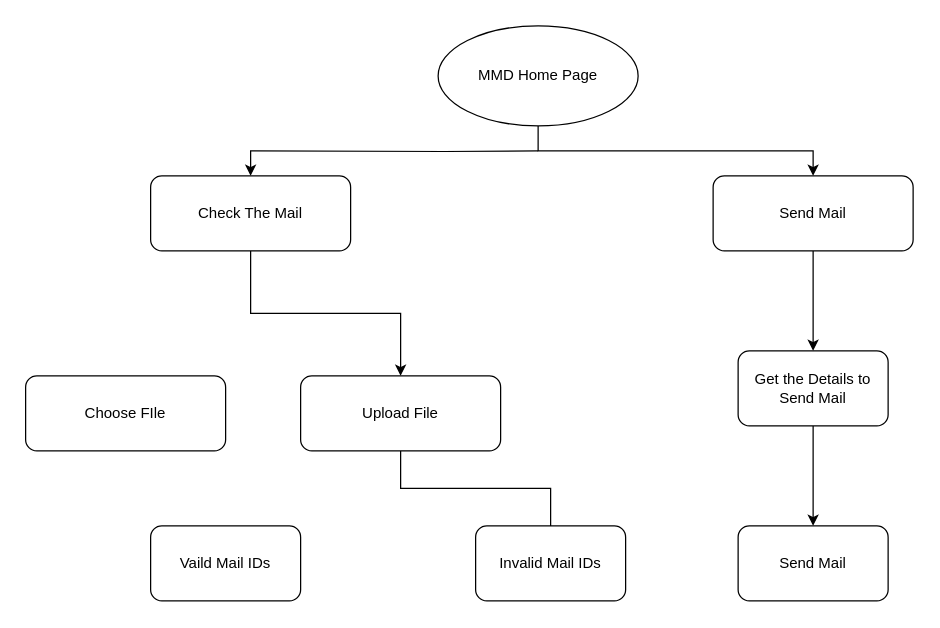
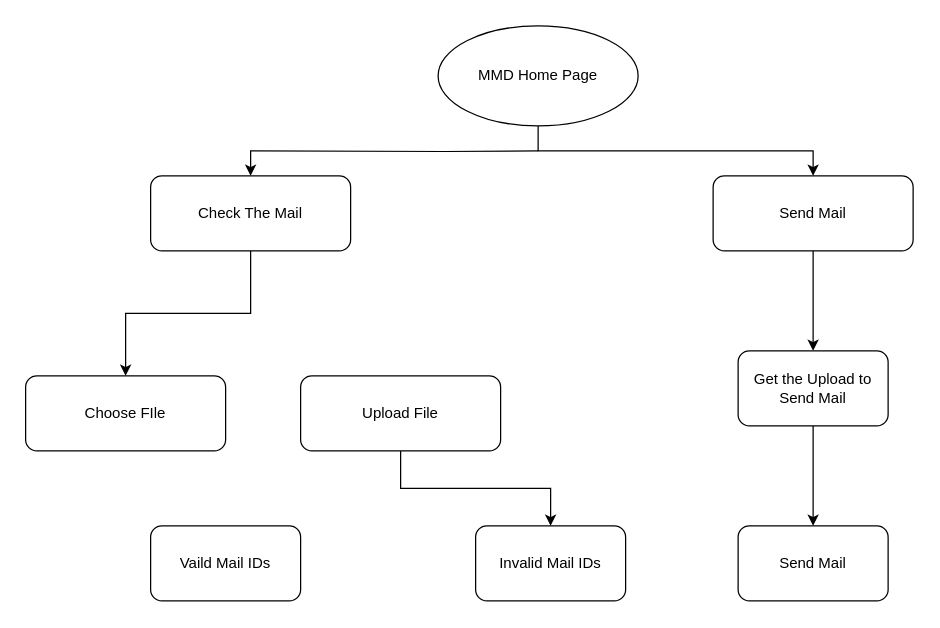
(352, 313) -> (163, 313)
(813, 388) -> (813, 388)
(551, 520) -> (551, 516)
